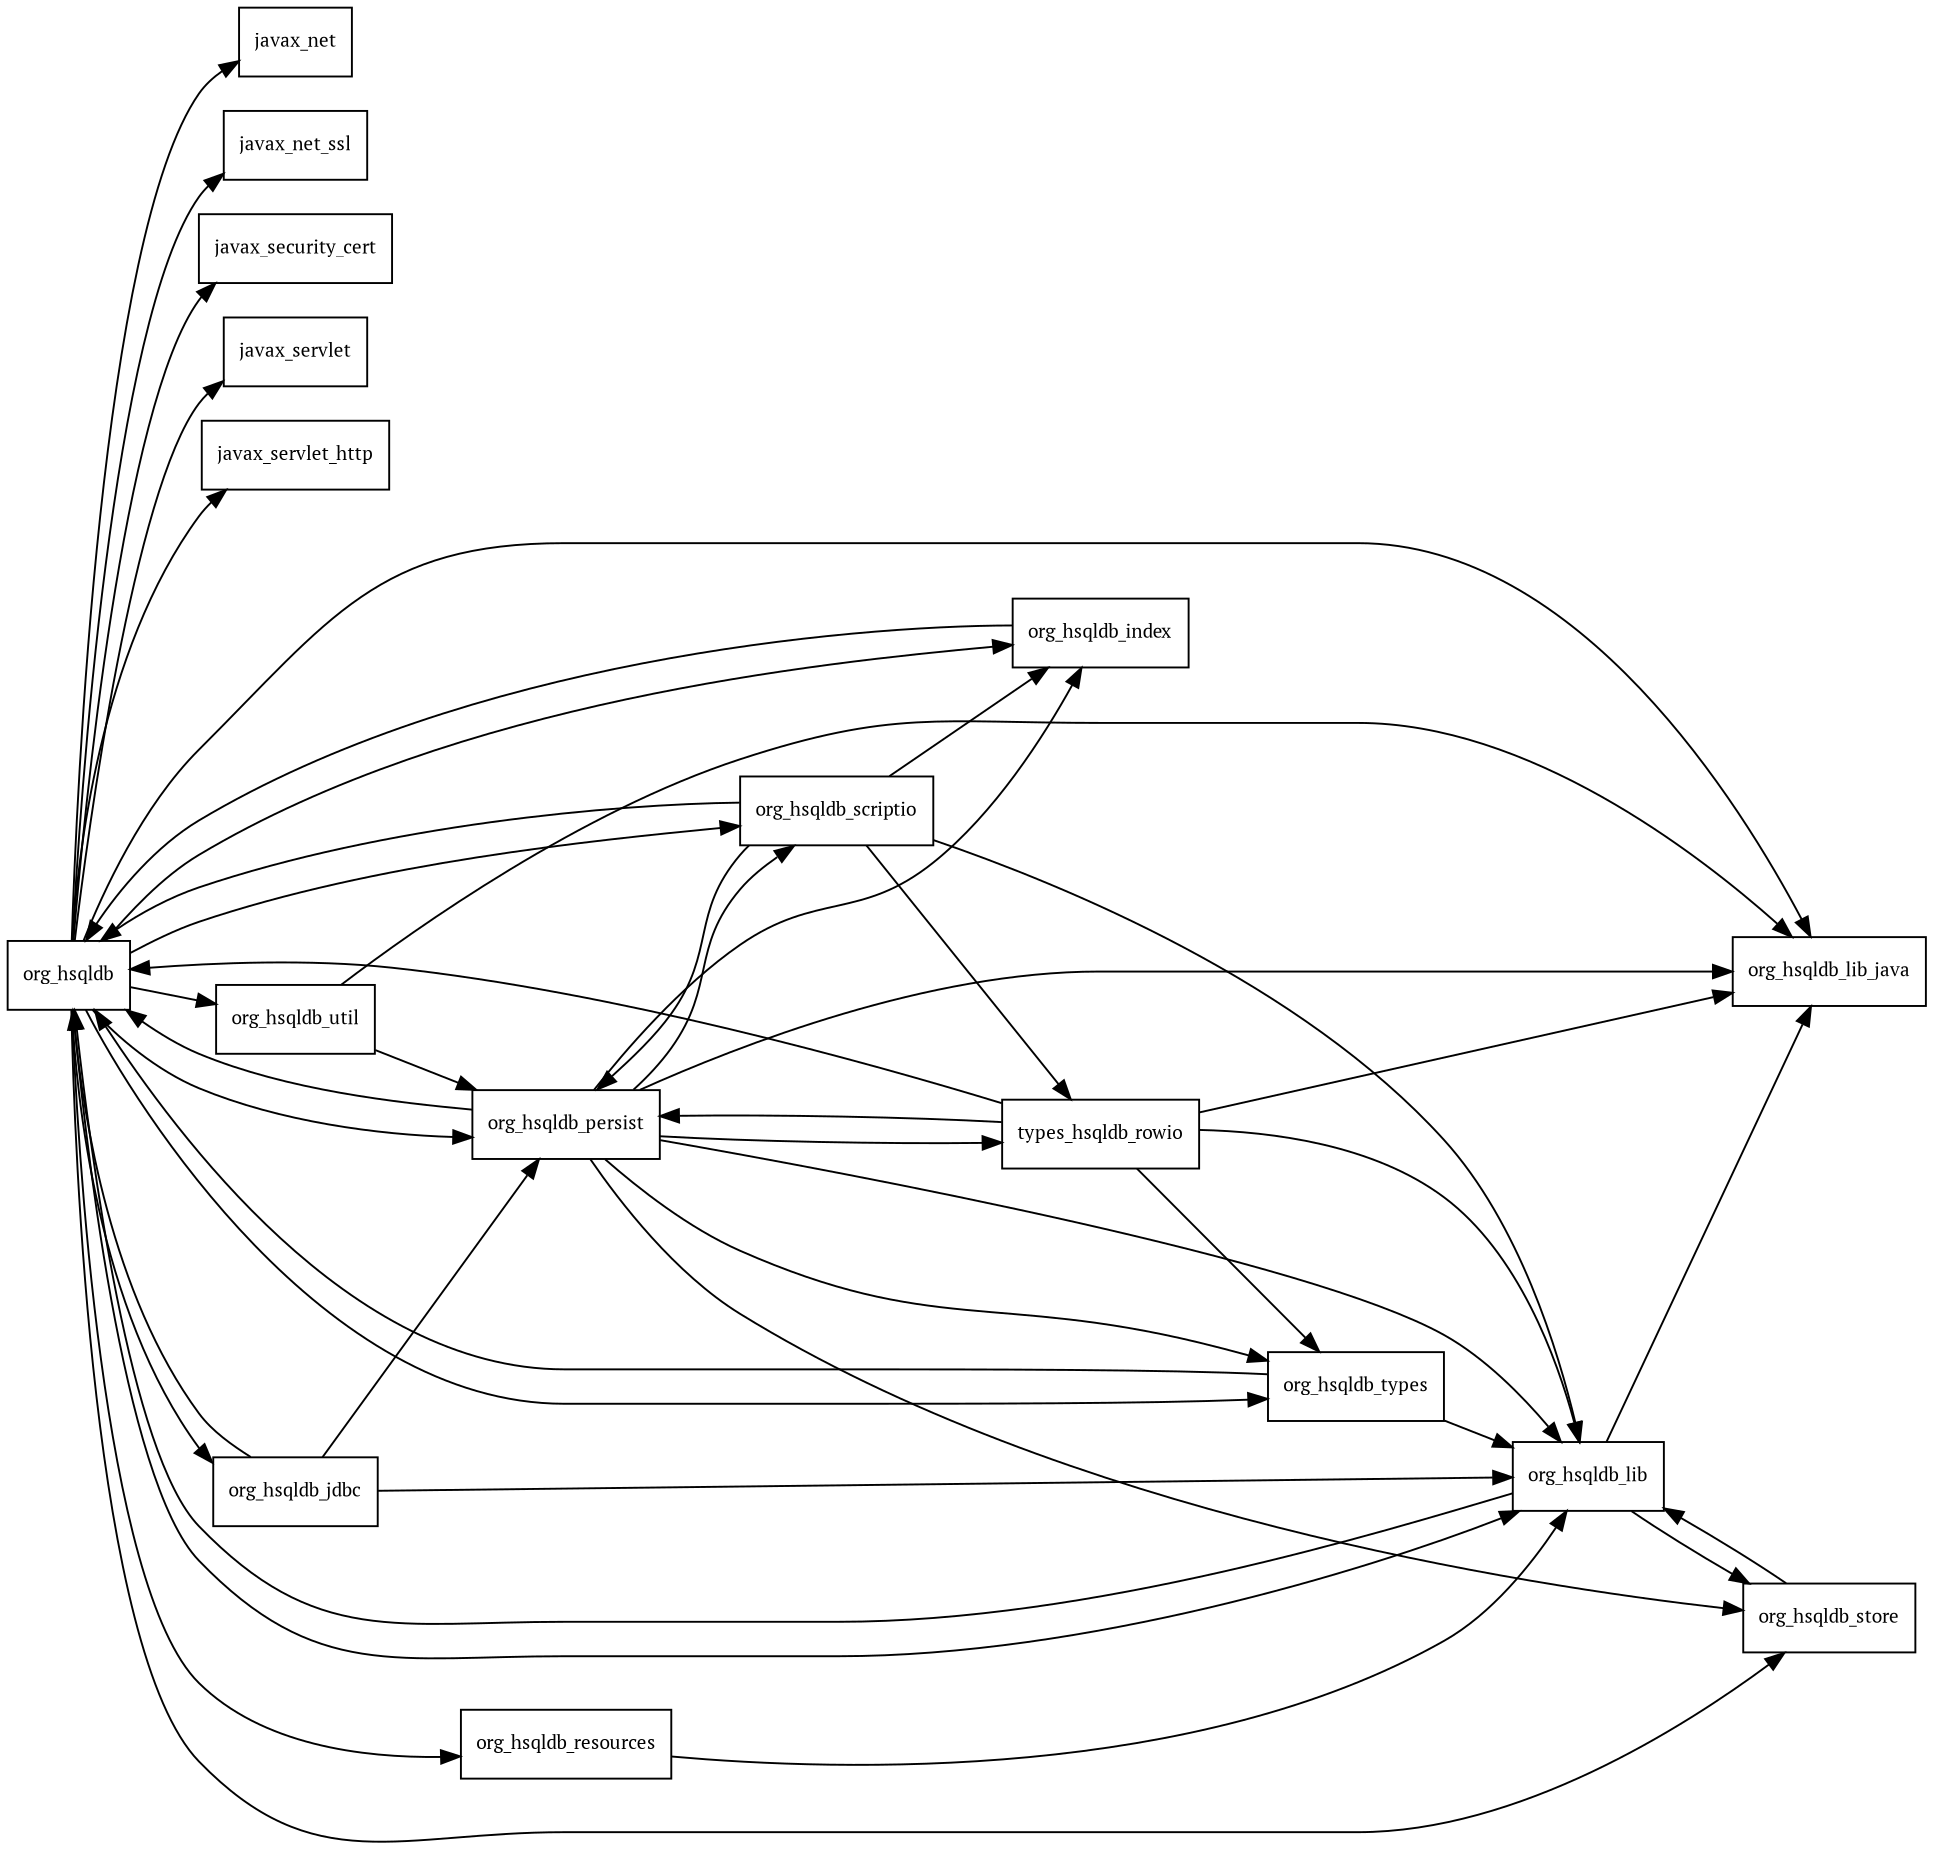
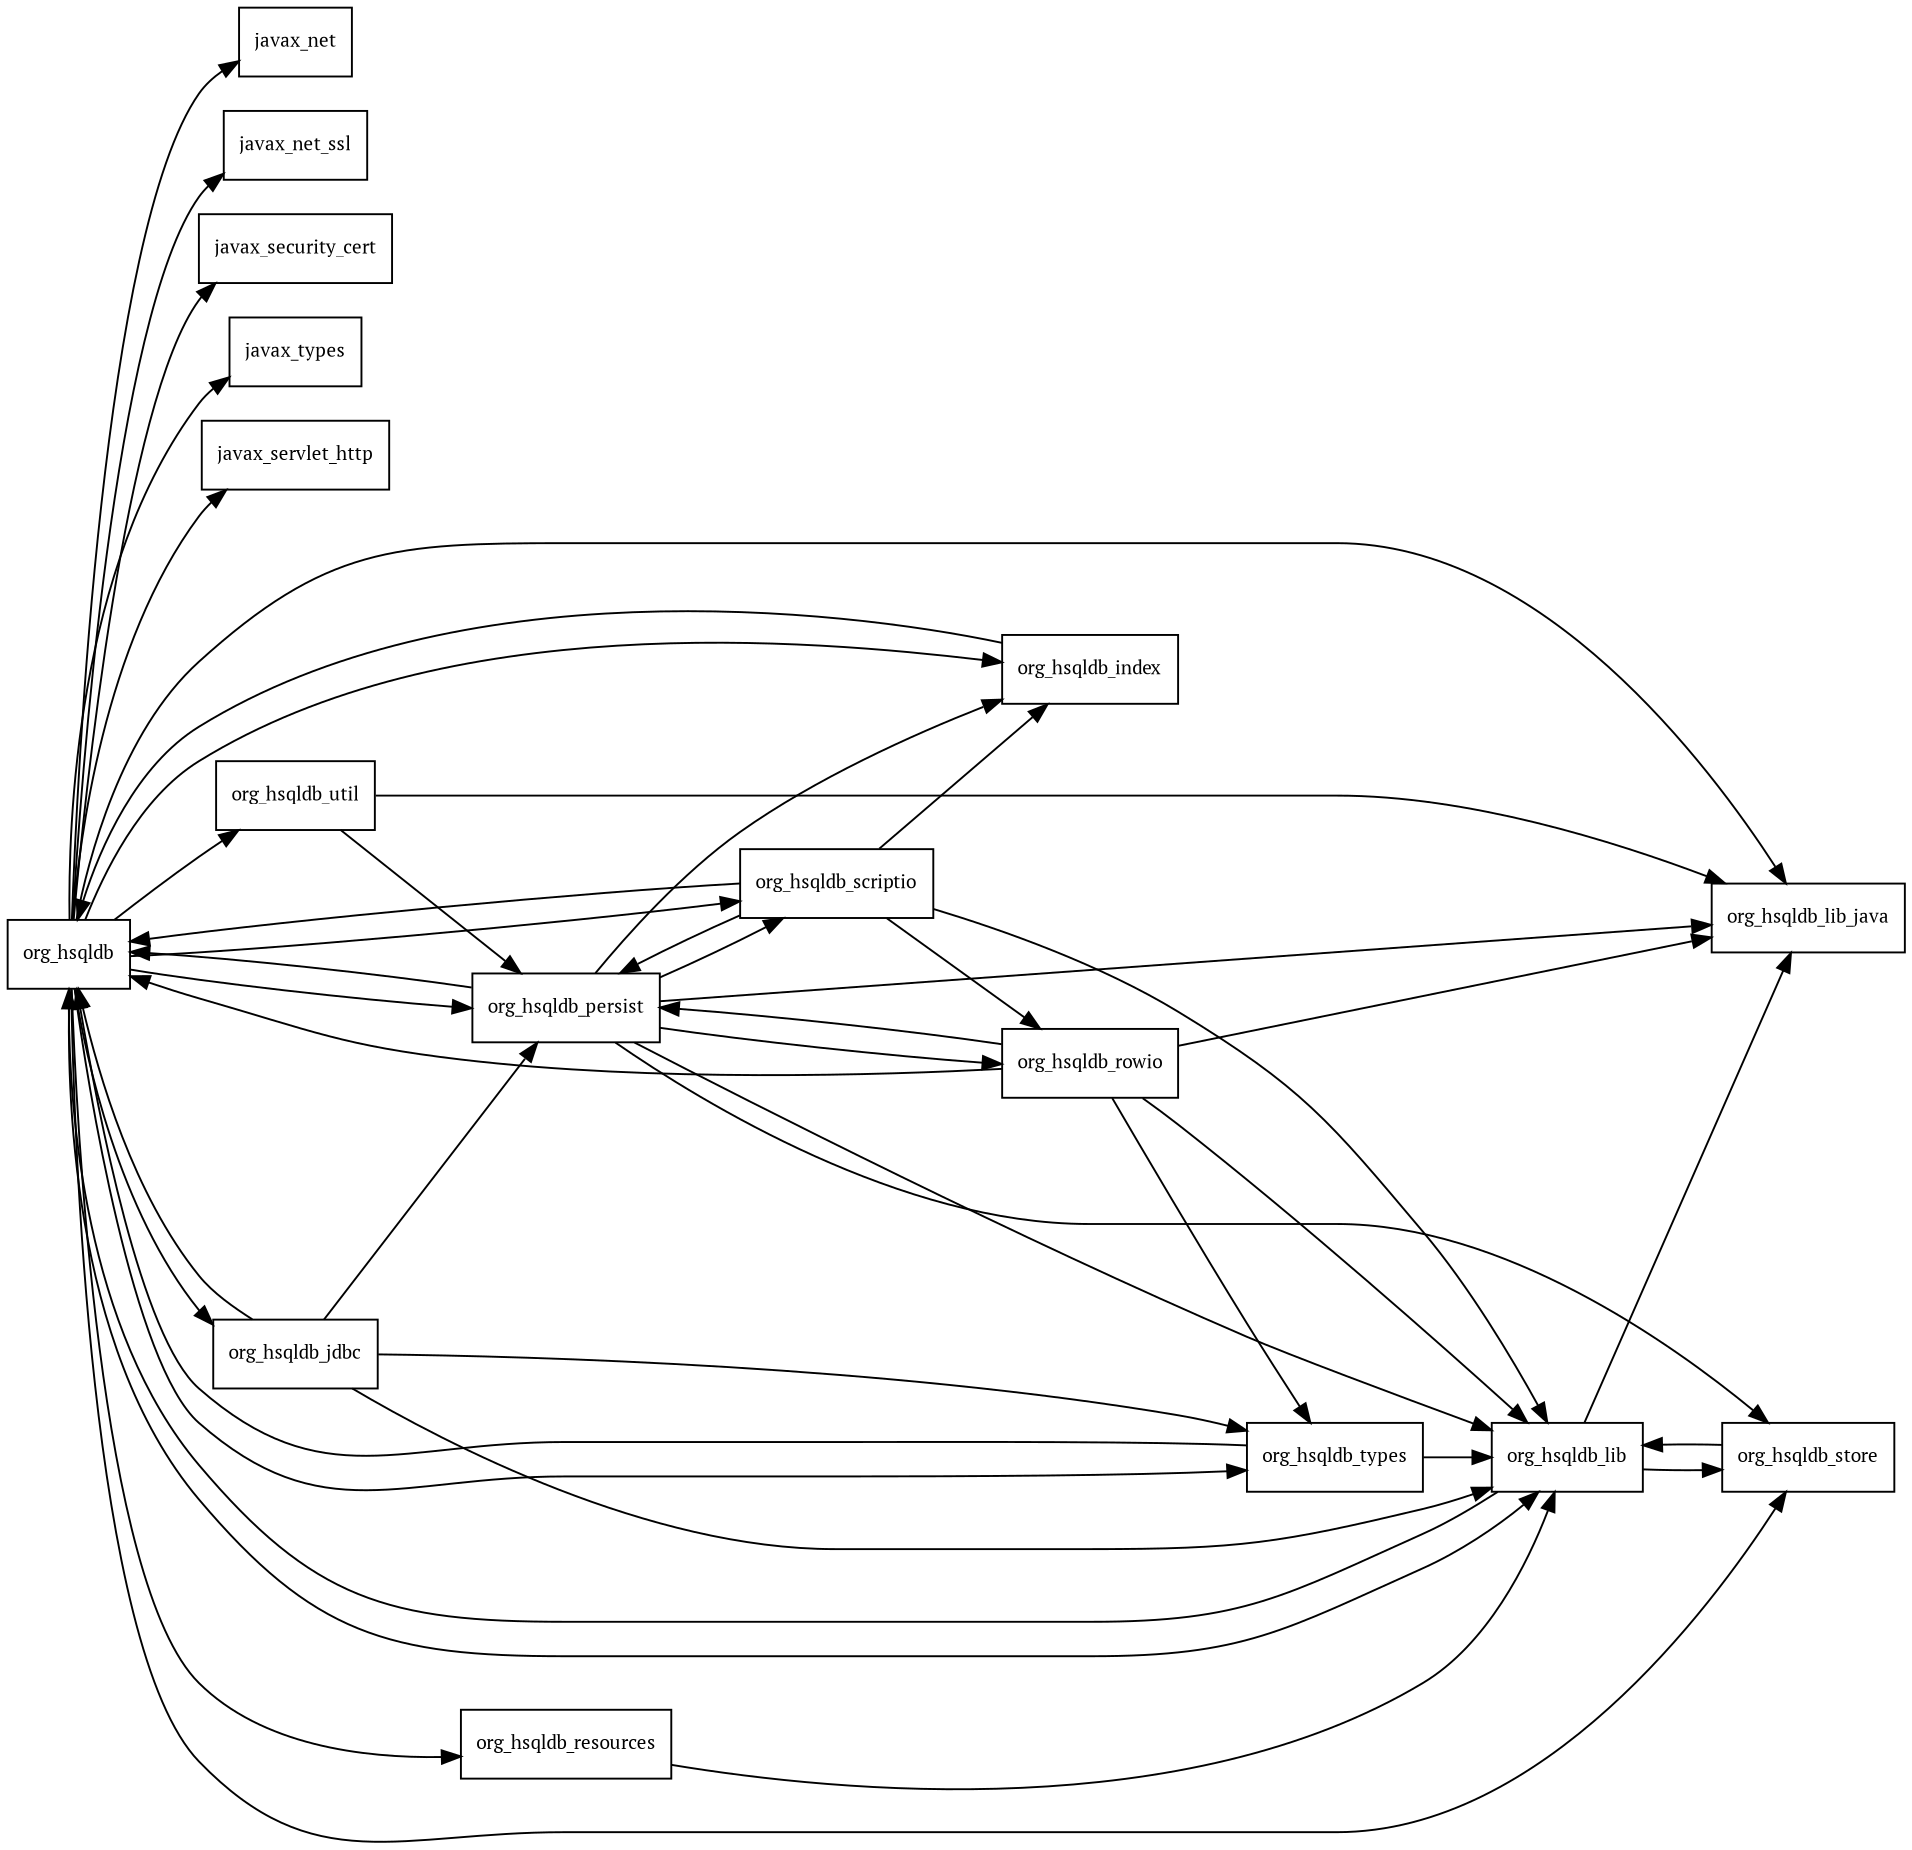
(295, 352) -> (295, 352)
(1101, 1134) -> (1090, 1063)
(911, 1303) -> (805, 1372)
